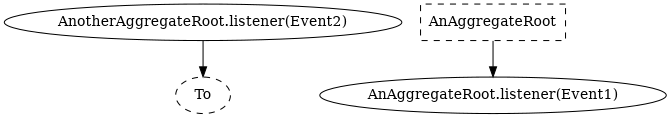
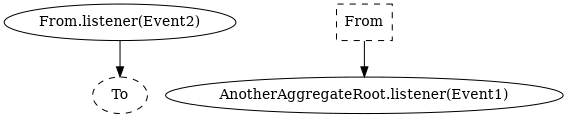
(203, 22) -> (120, 22)
(493, 22) -> (364, 22)
(493, 95) -> (364, 95)
